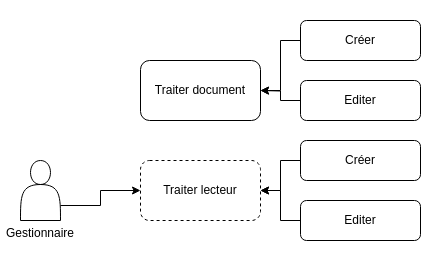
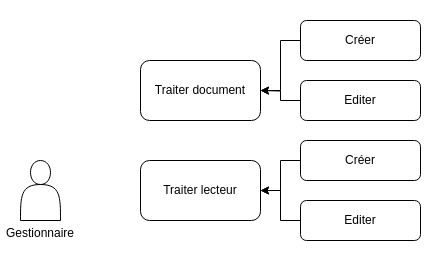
(201, 191) -> (201, 191)
(101, 202) -> none
